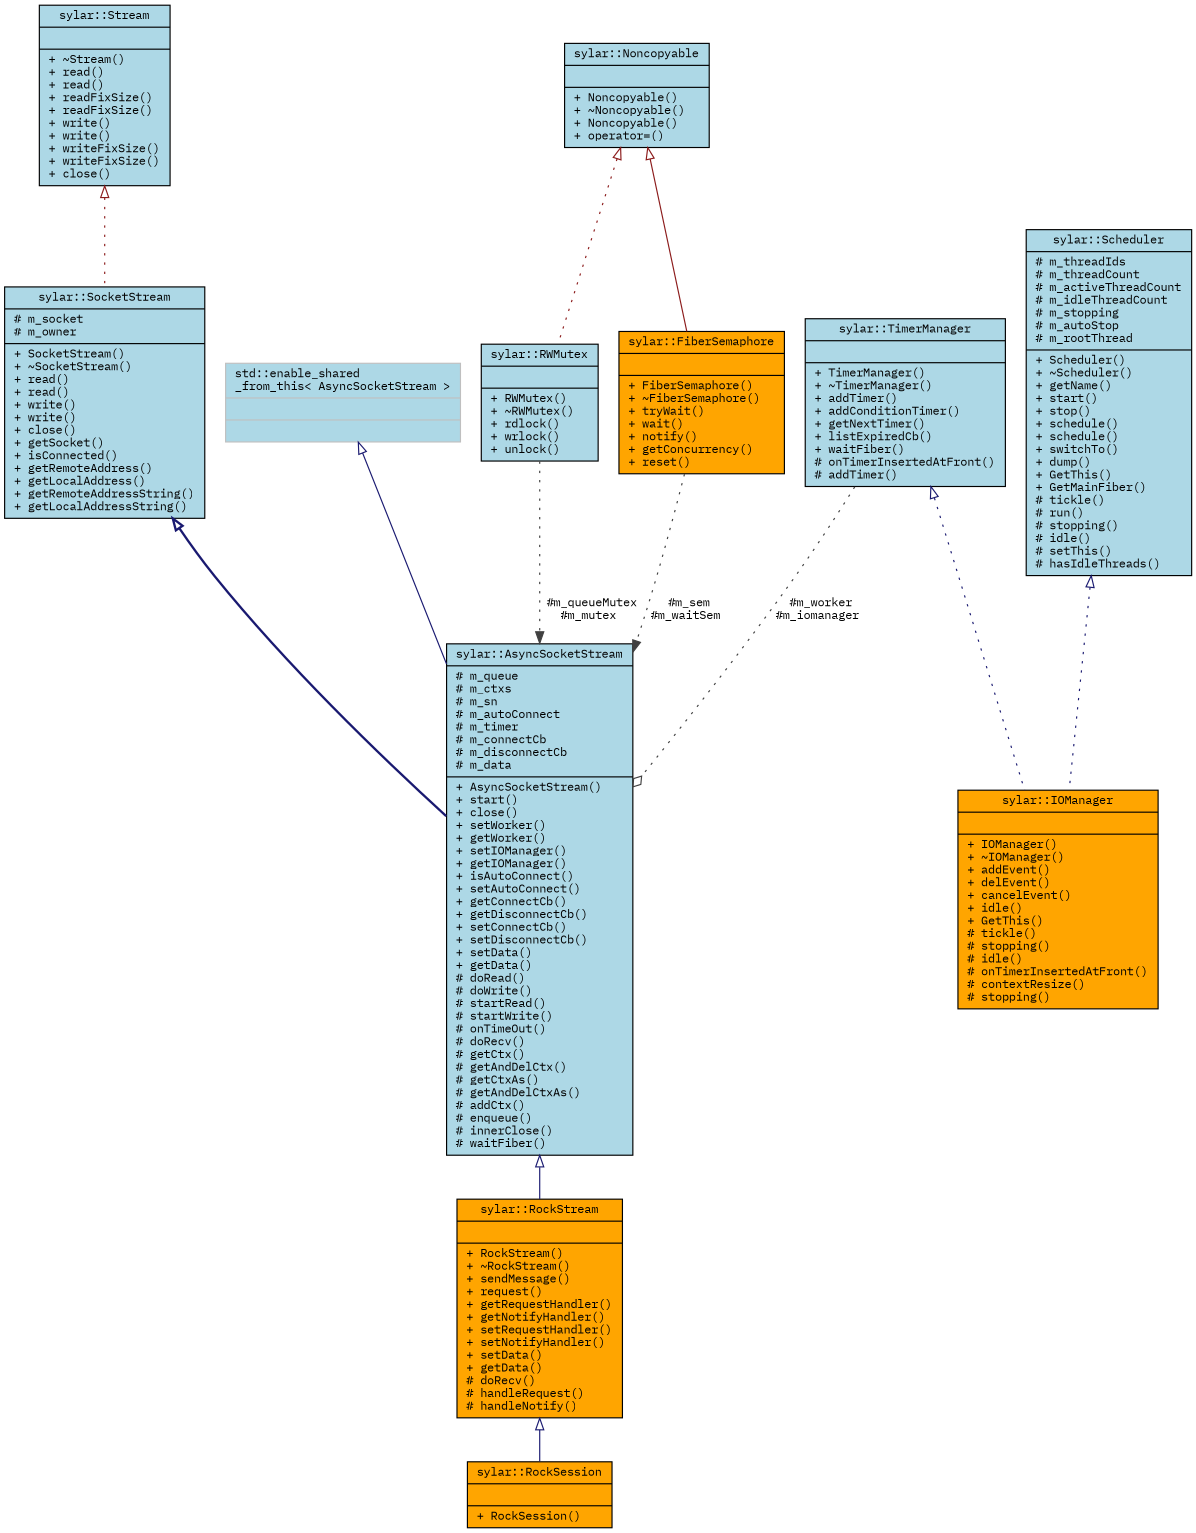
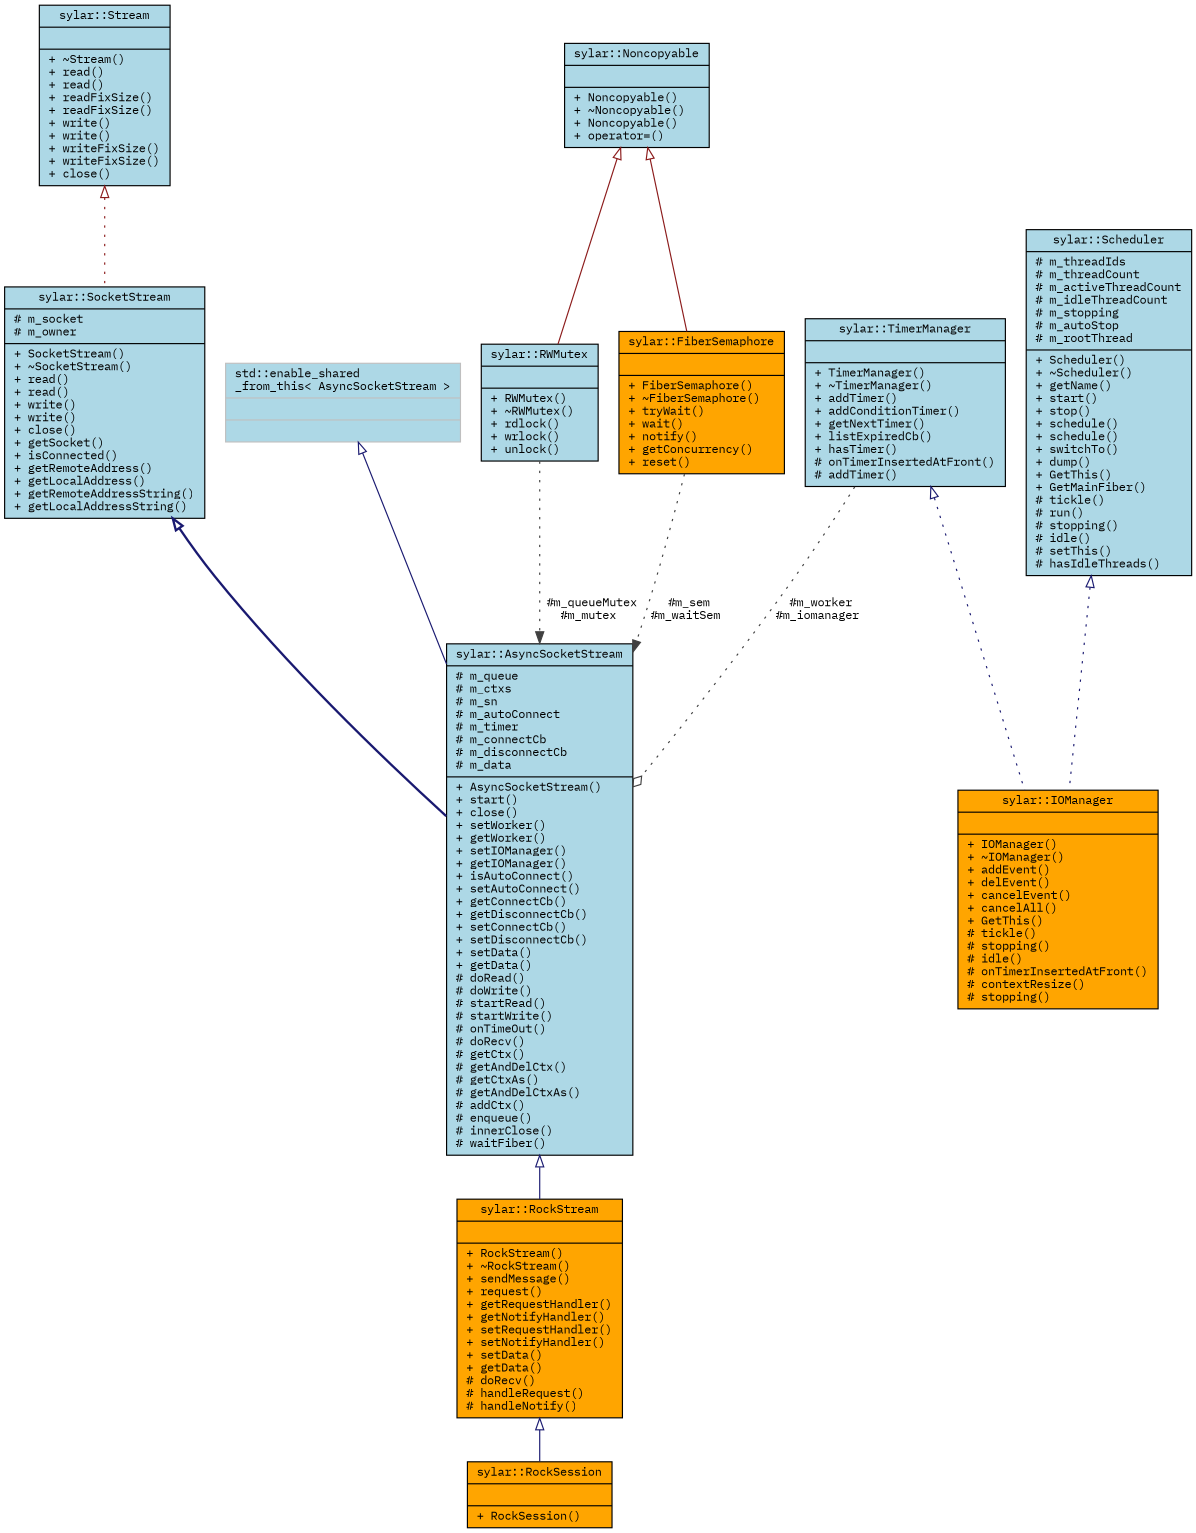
(588, 251) -> (588, 251)
(860, 449) -> (857, 449)
(996, 908) -> (1013, 908)
